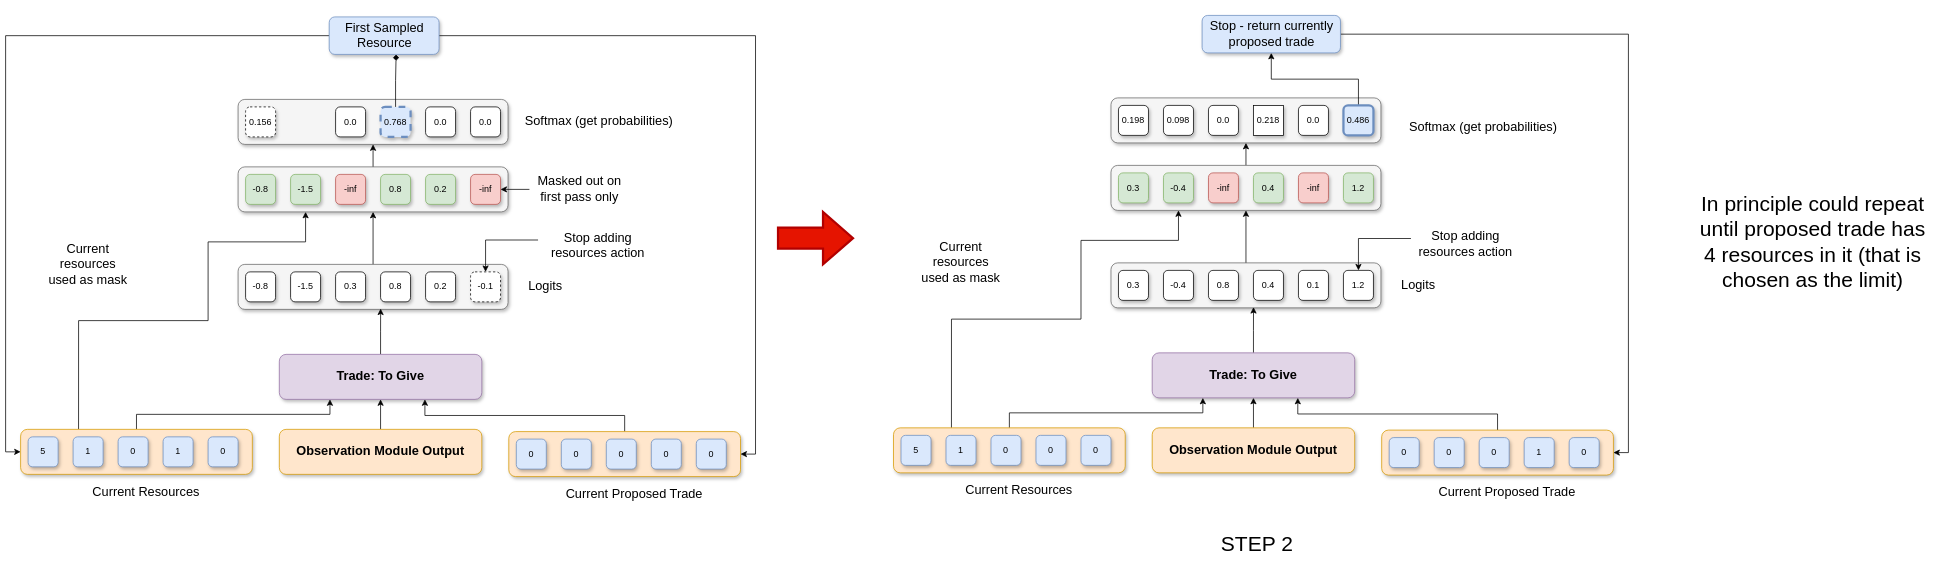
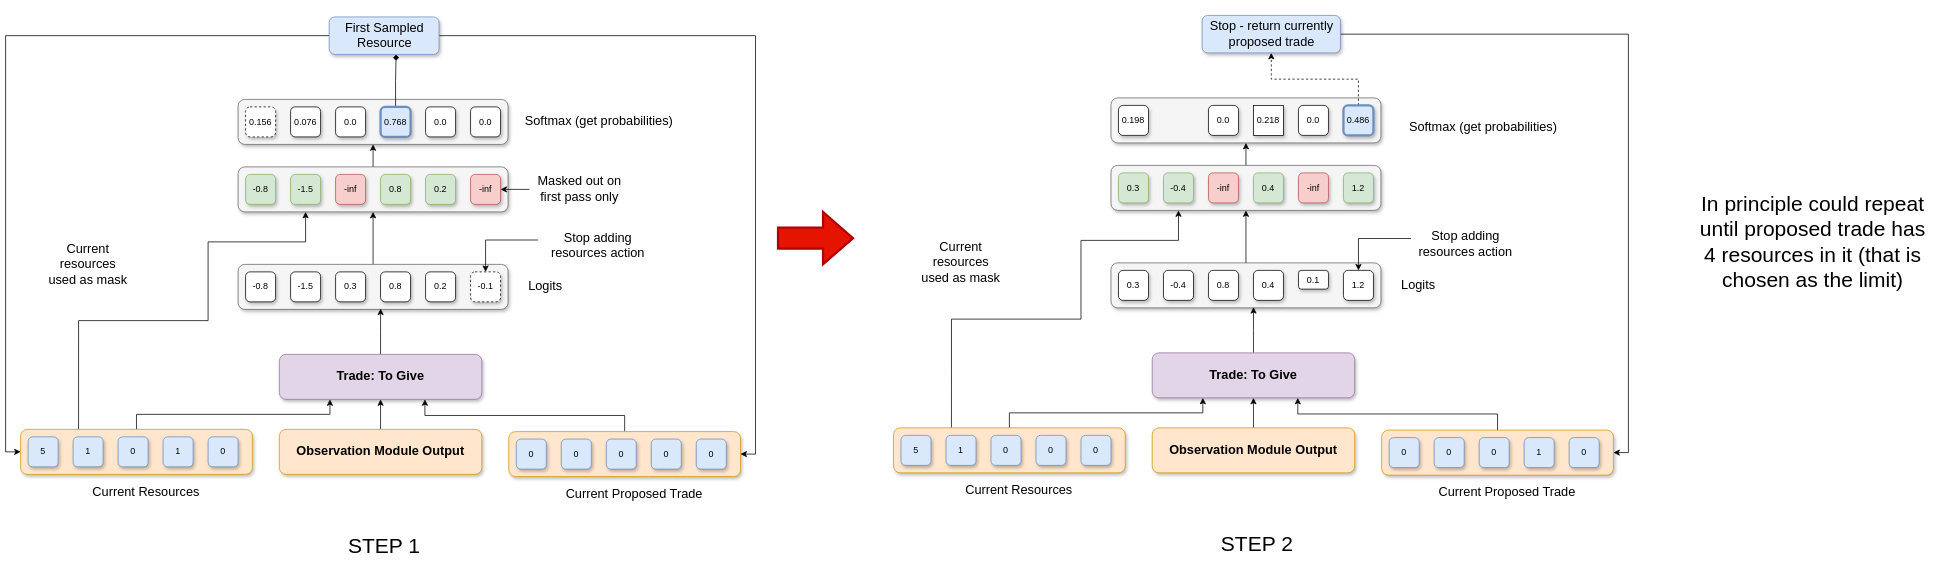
(1318, 79) -> (1318, 79)
(1179, 120) -> none
none -> (306, 122)
(396, 122) -> (396, 122)
(1314, 285) -> (1314, 280)
none -> (384, 546)
